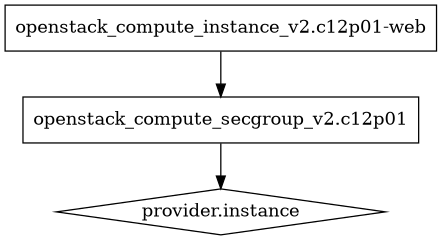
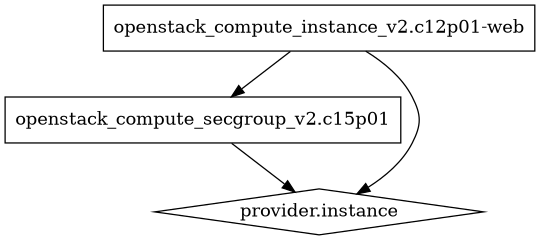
none -> (419, 119)
(221, 120) -> (203, 120)
